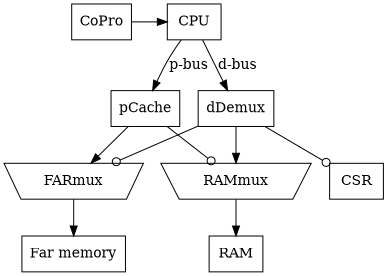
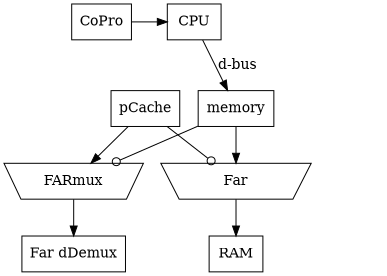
(168, 60) -> none
(236, 109) -> (236, 109)
(236, 181) -> (236, 181)
(357, 181) -> none
(74, 254) -> (74, 254)
